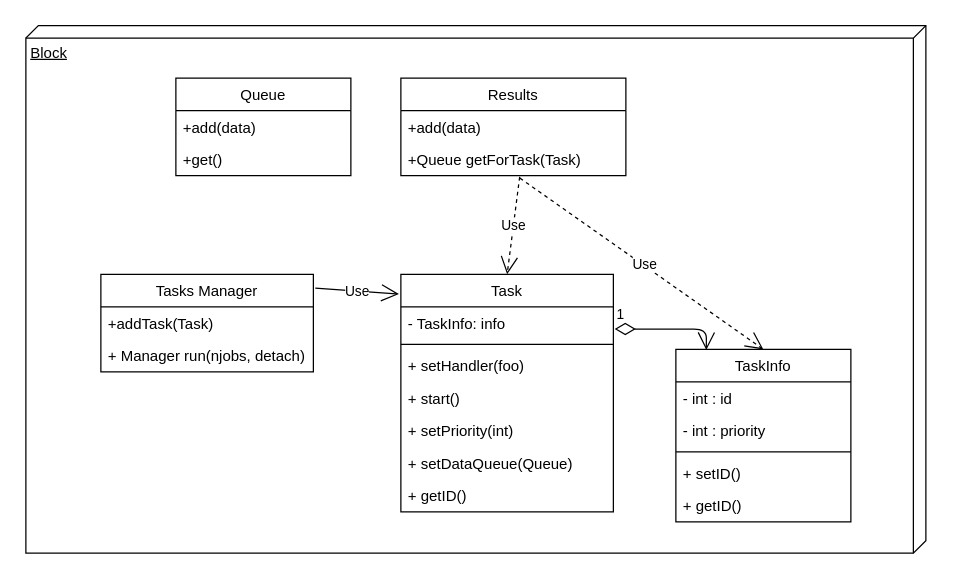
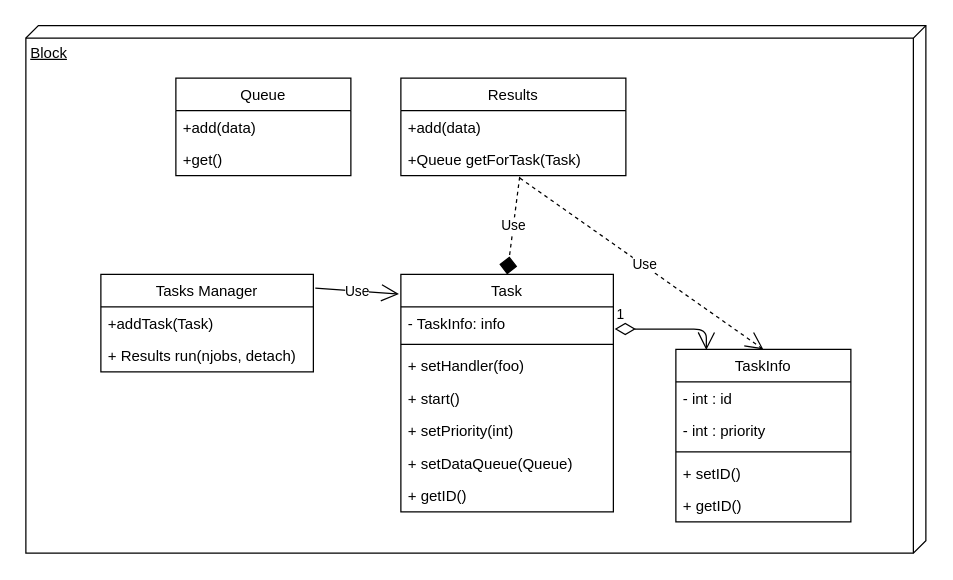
(508, 263) -> (509, 256)
(217, 356) -> (215, 356)
